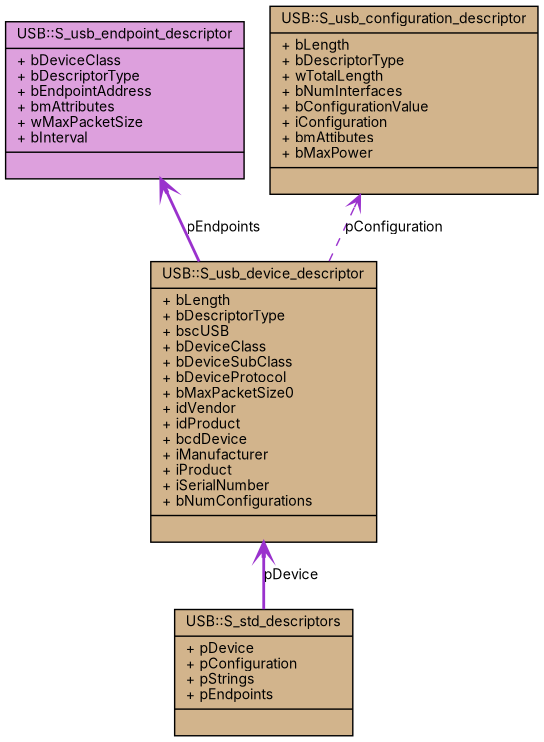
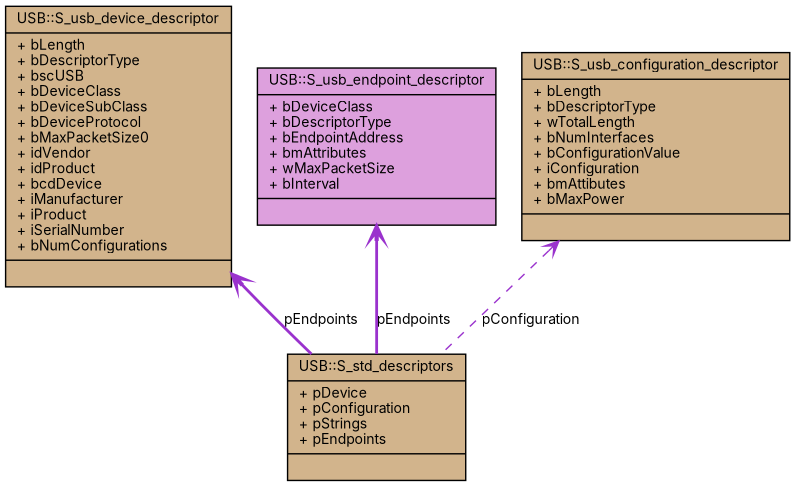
(183, 227) -> (377, 297)
(342, 235) -> (495, 302)
(292, 576) -> (321, 321)
